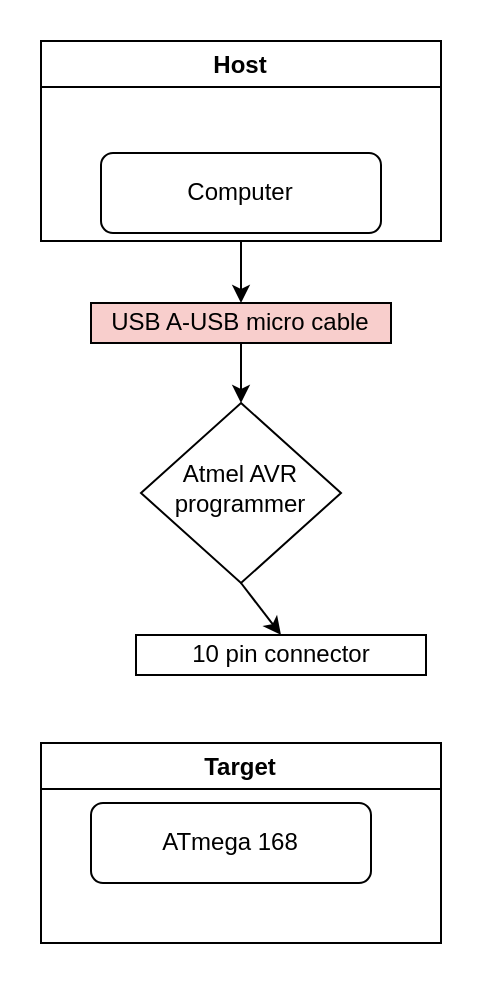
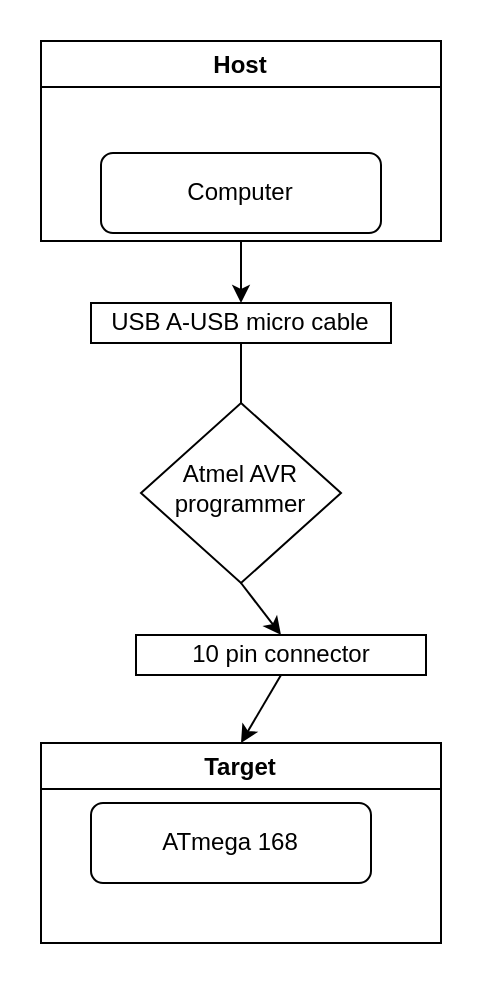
(241, 323) -> (241, 323)
(241, 388) -> (241, 393)
none -> (264, 704)
